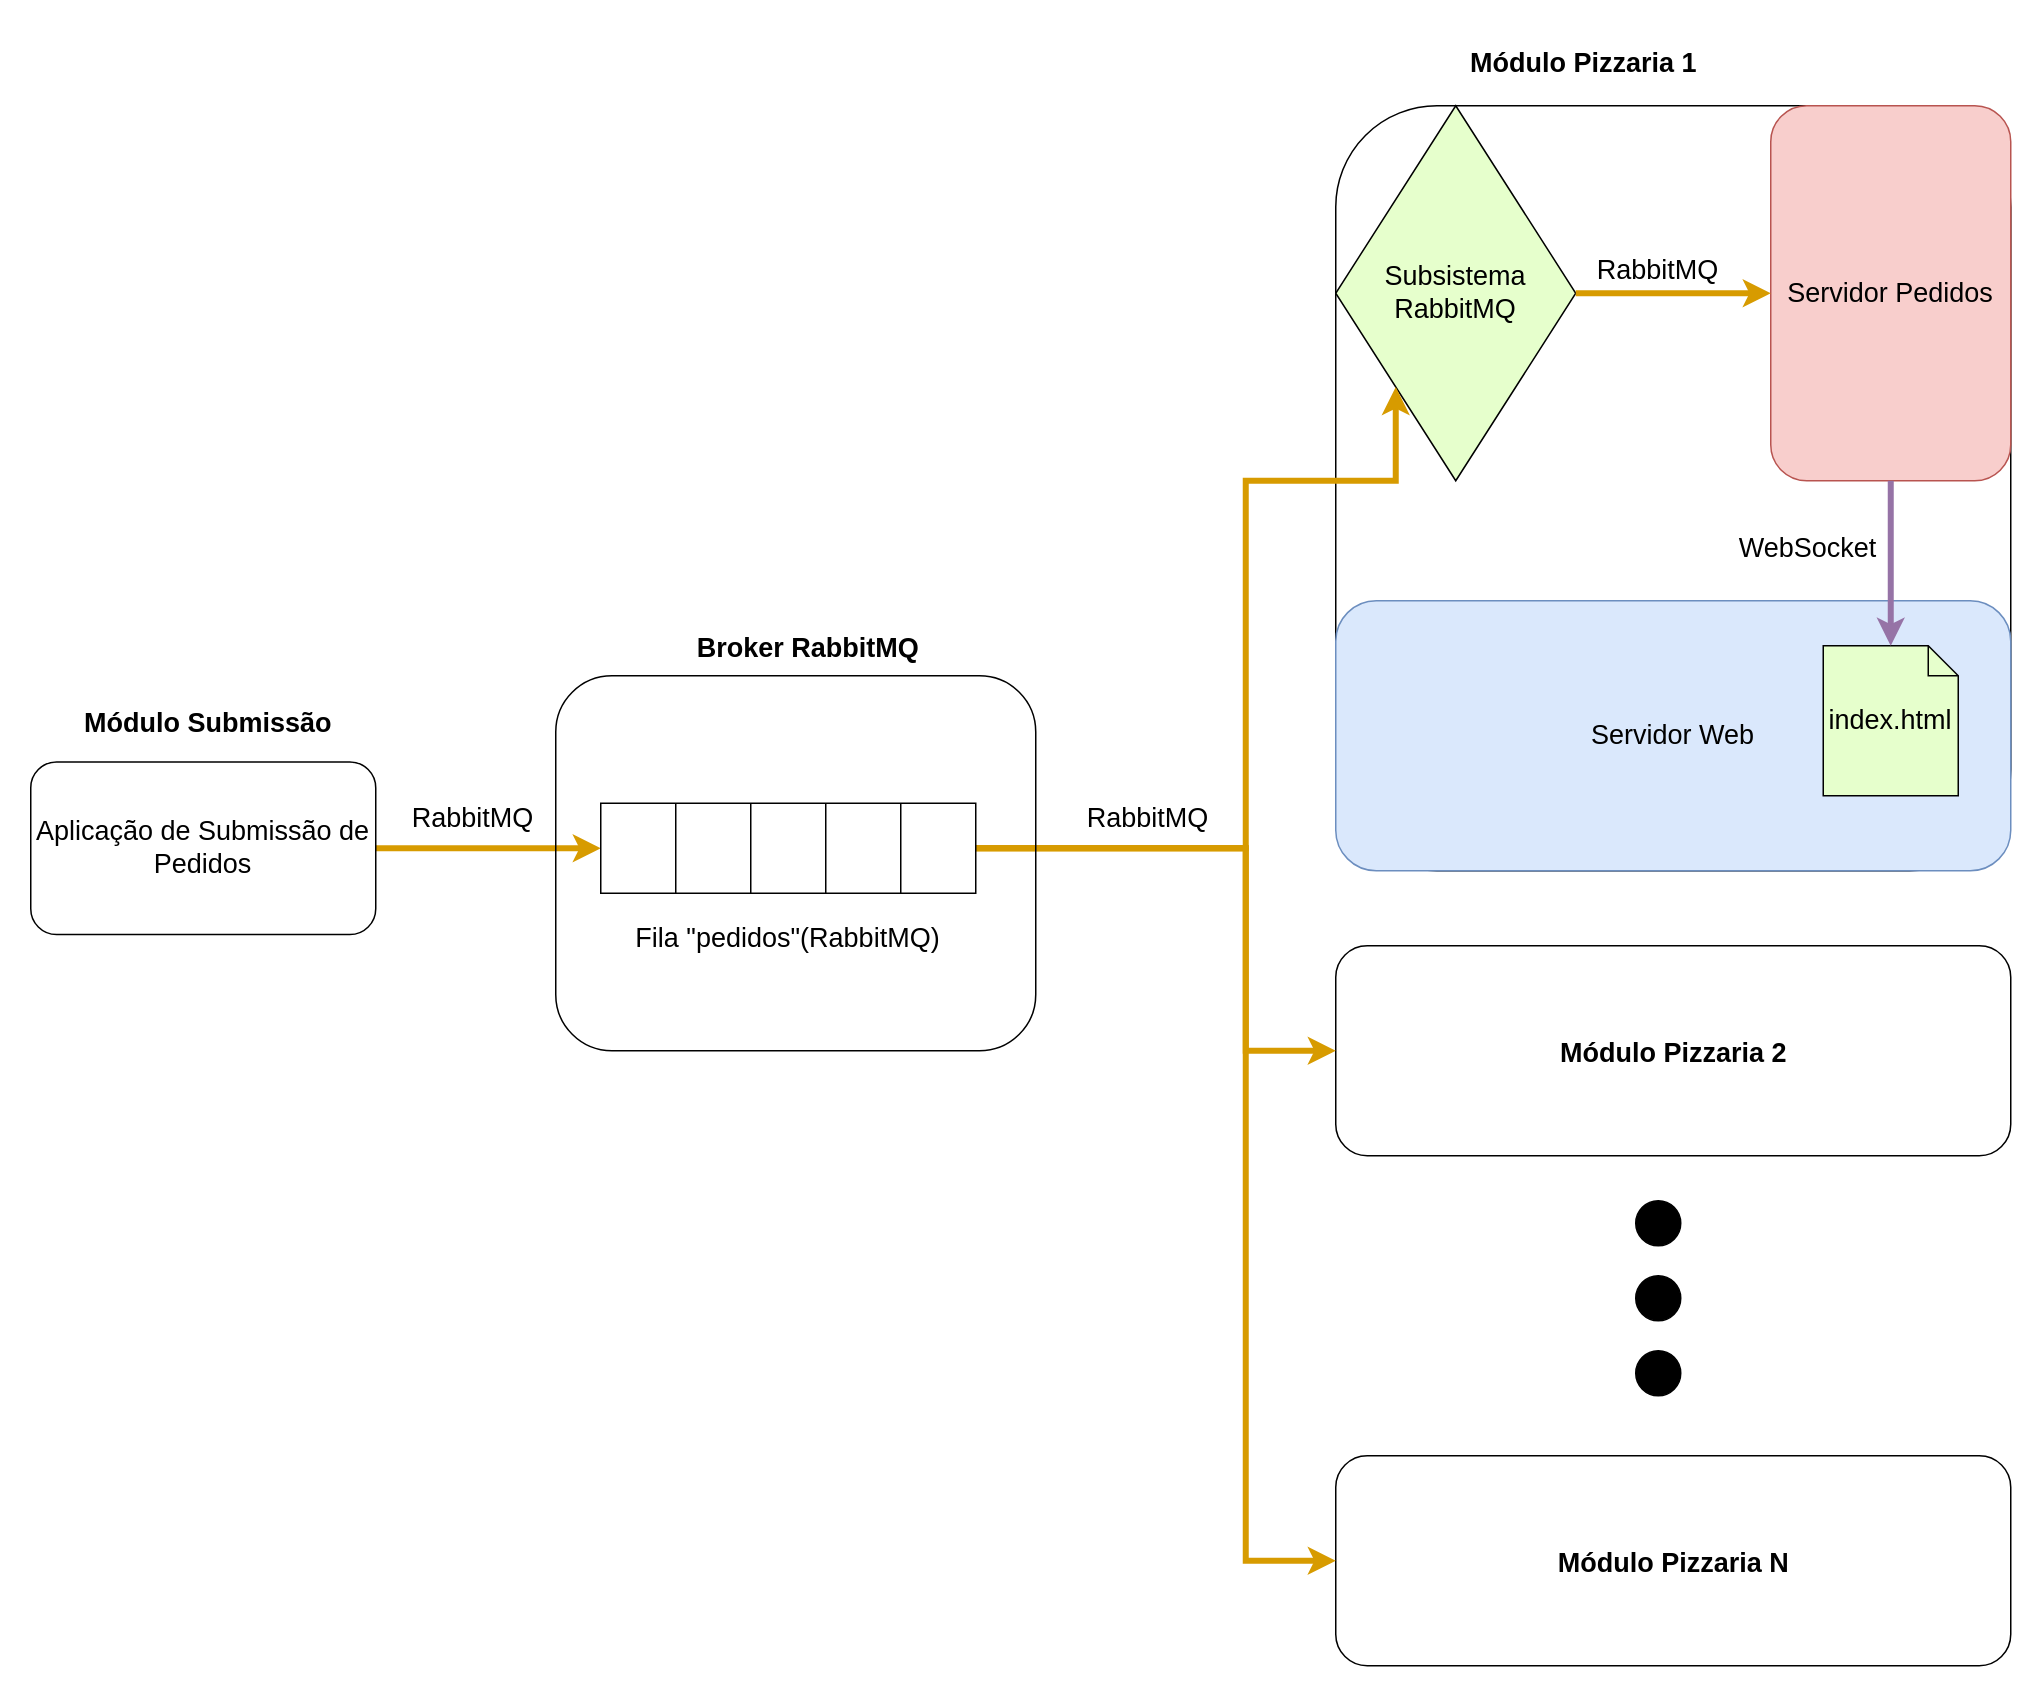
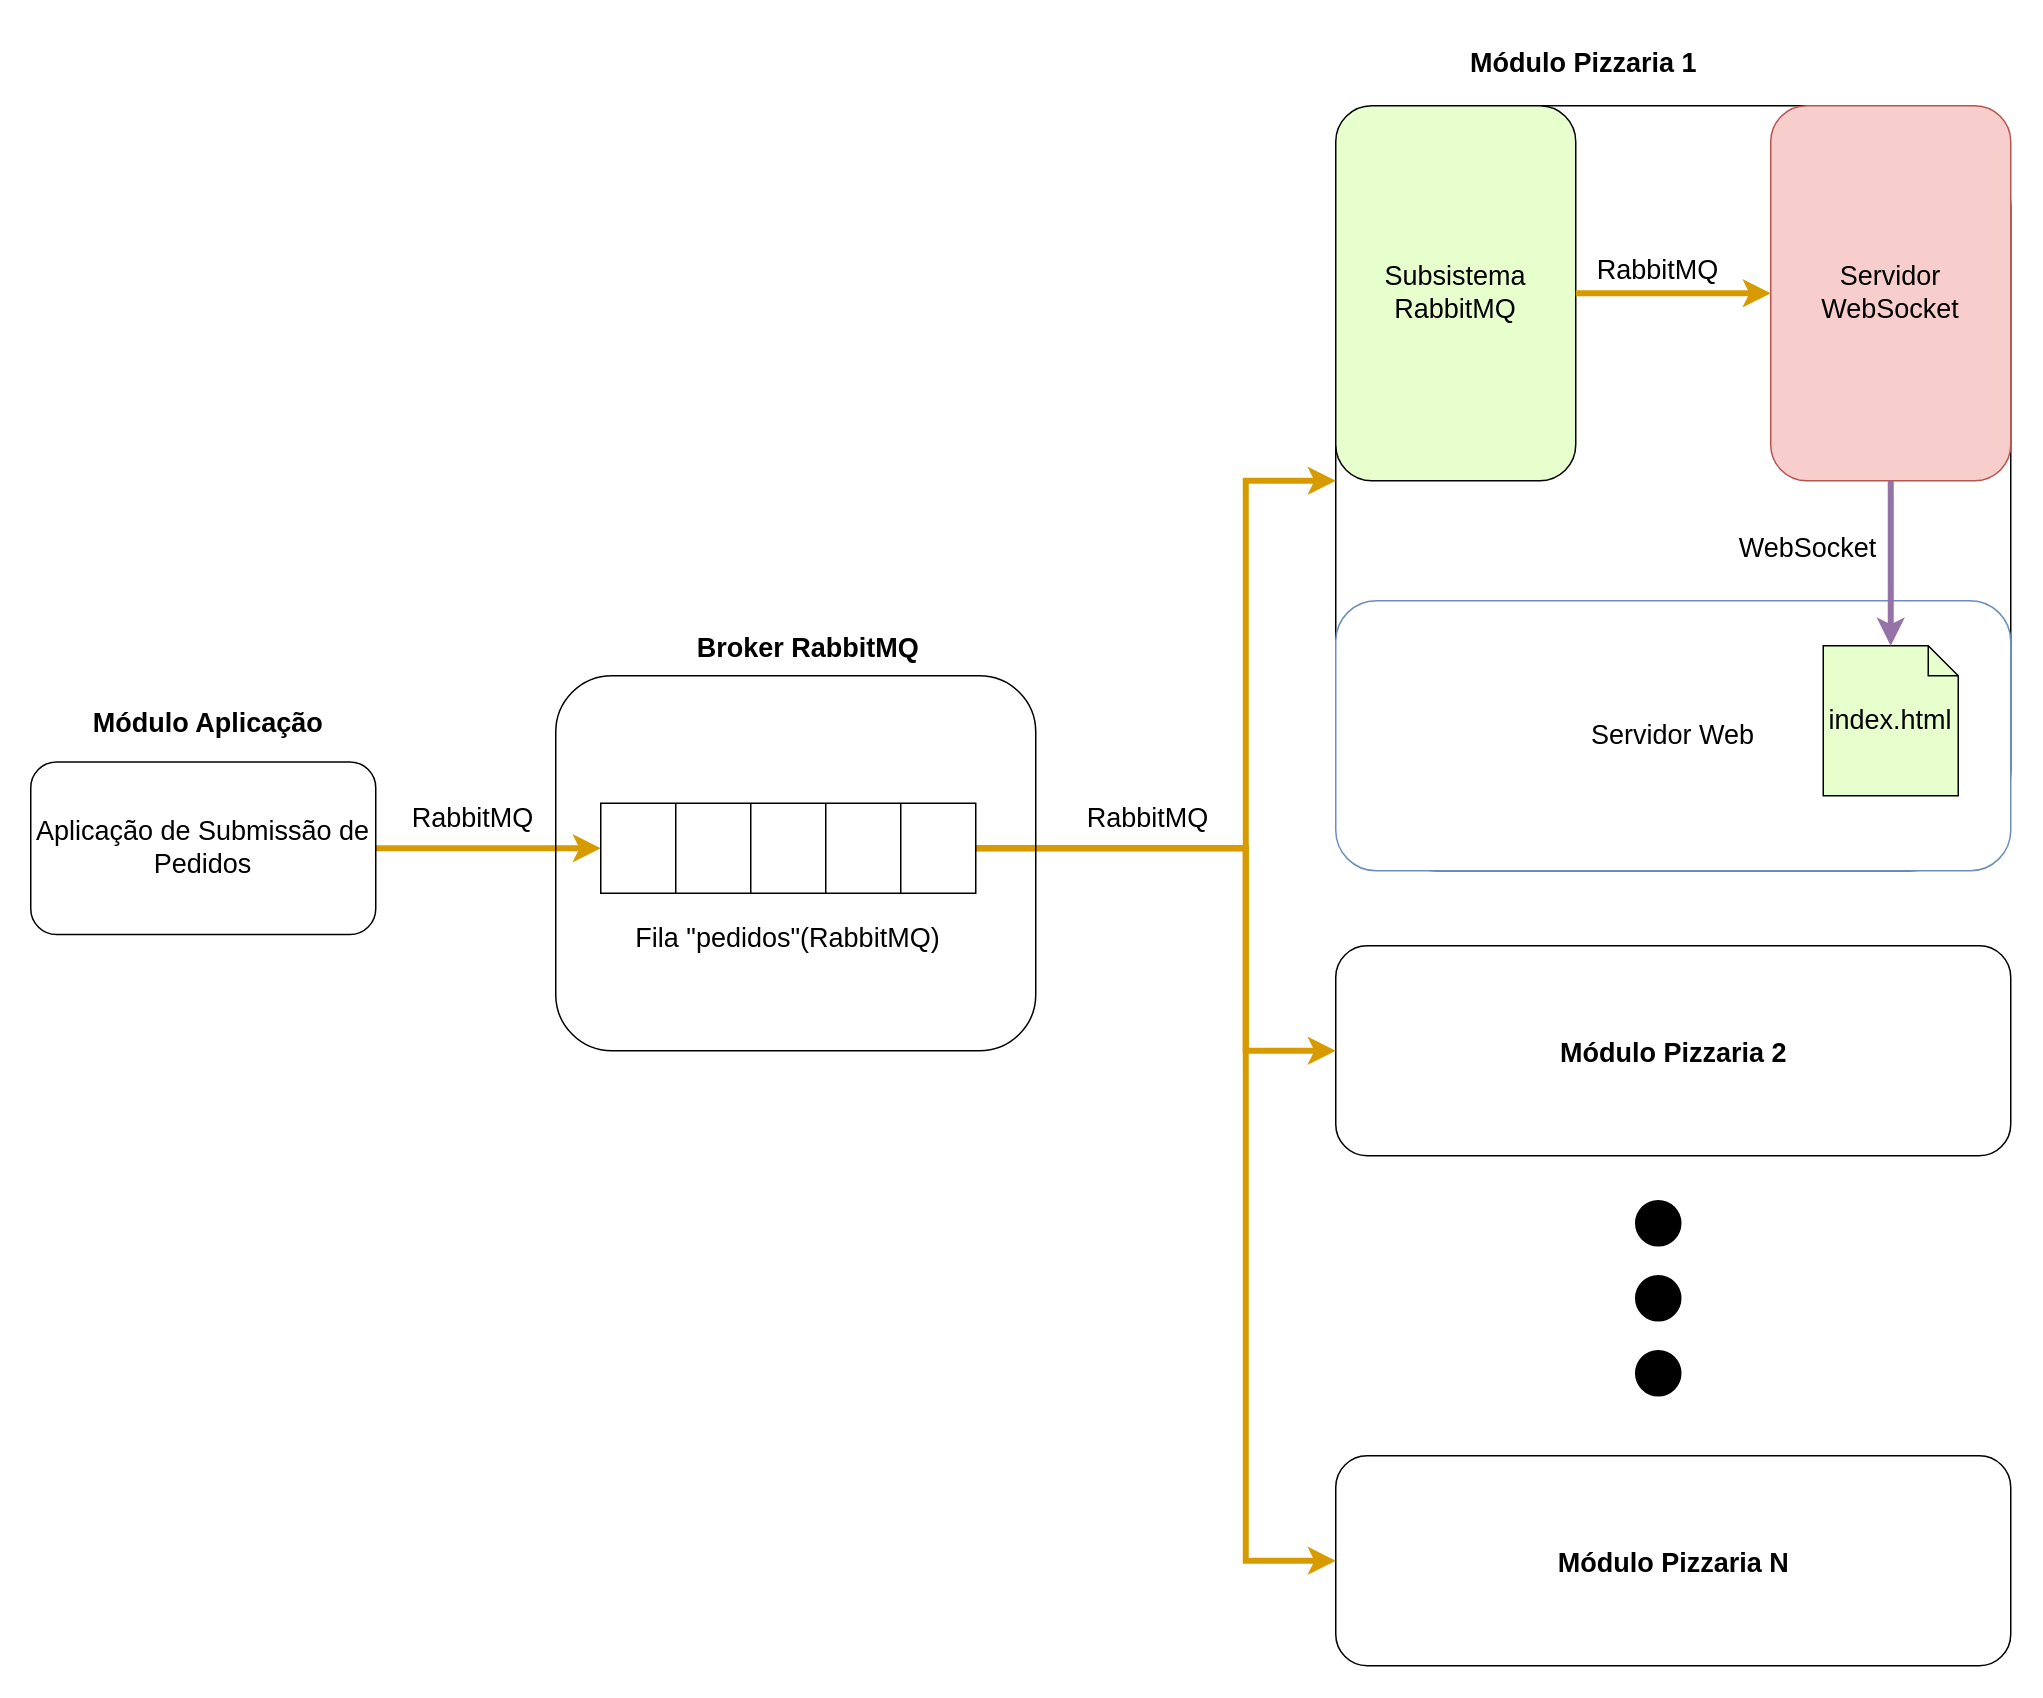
(1456, 293) -> (1456, 293)
(1891, 293) -> (1891, 293)
(209, 721) -> (209, 721)
(1673, 736) -> (1673, 736)
